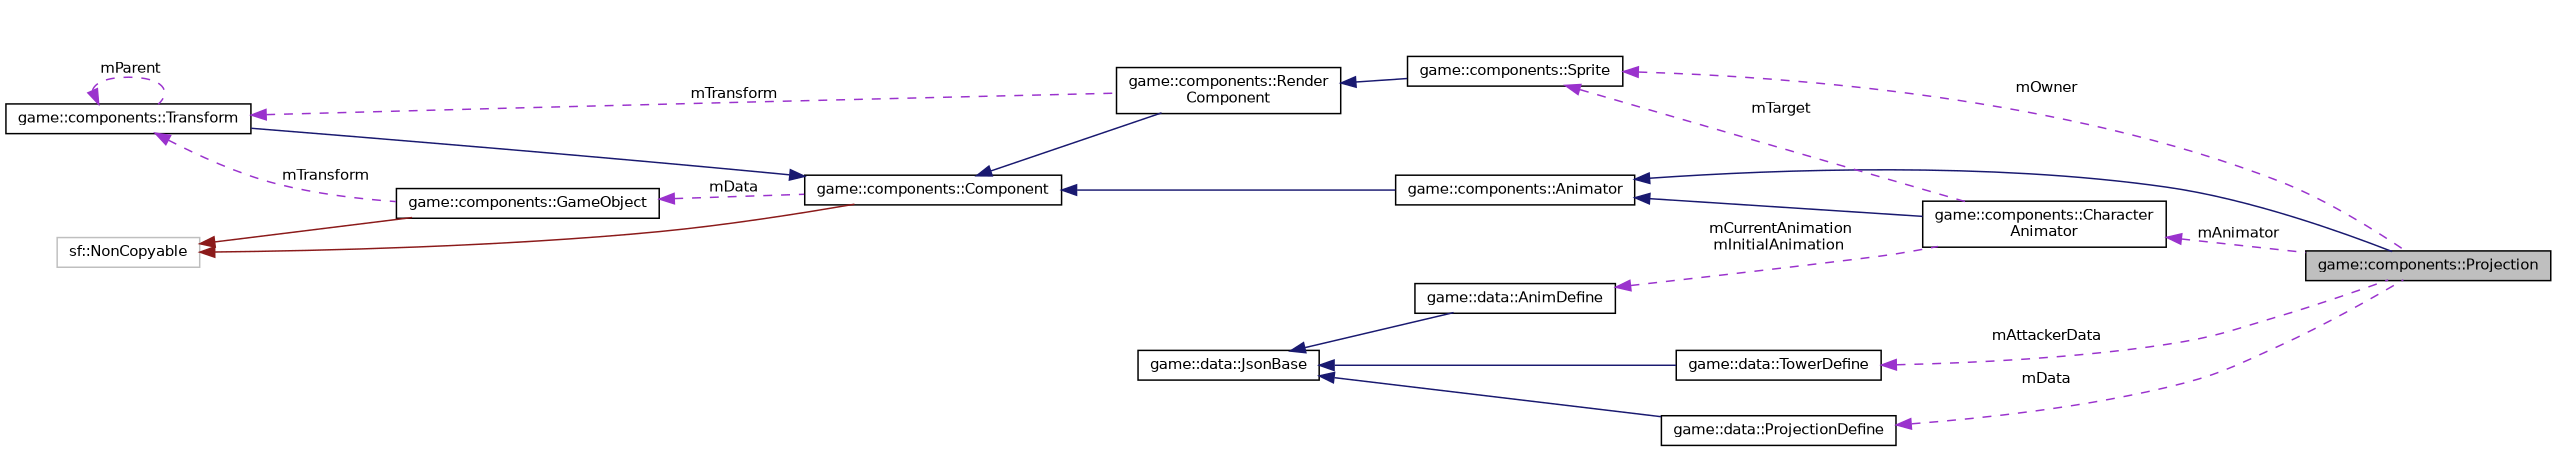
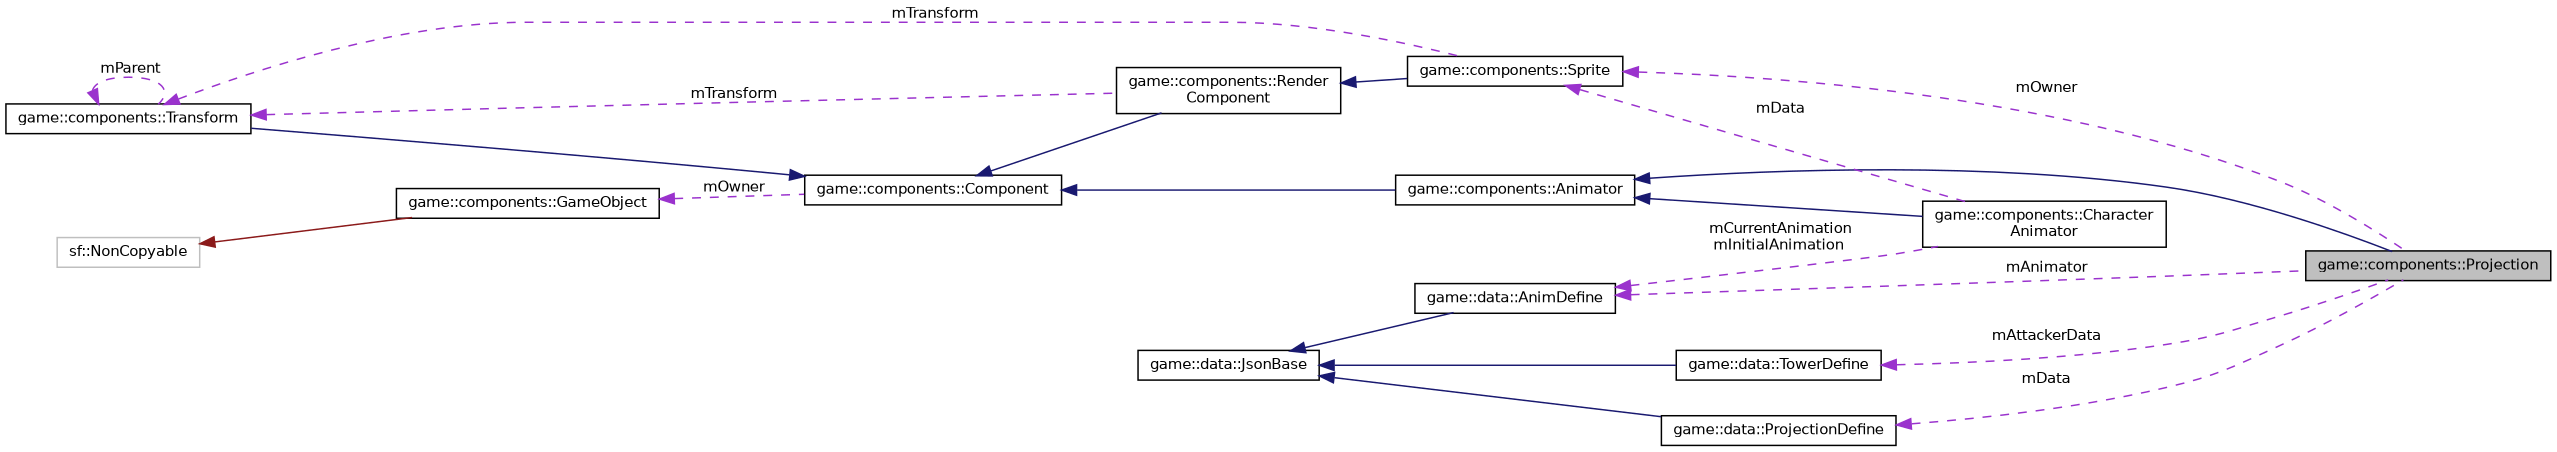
(1779, 109) -> (1779, 109)
(278, 184) -> (817, 22)
(732, 188) -> (732, 188)
(536, 241) -> none
(2243, 246) -> (1968, 283)
